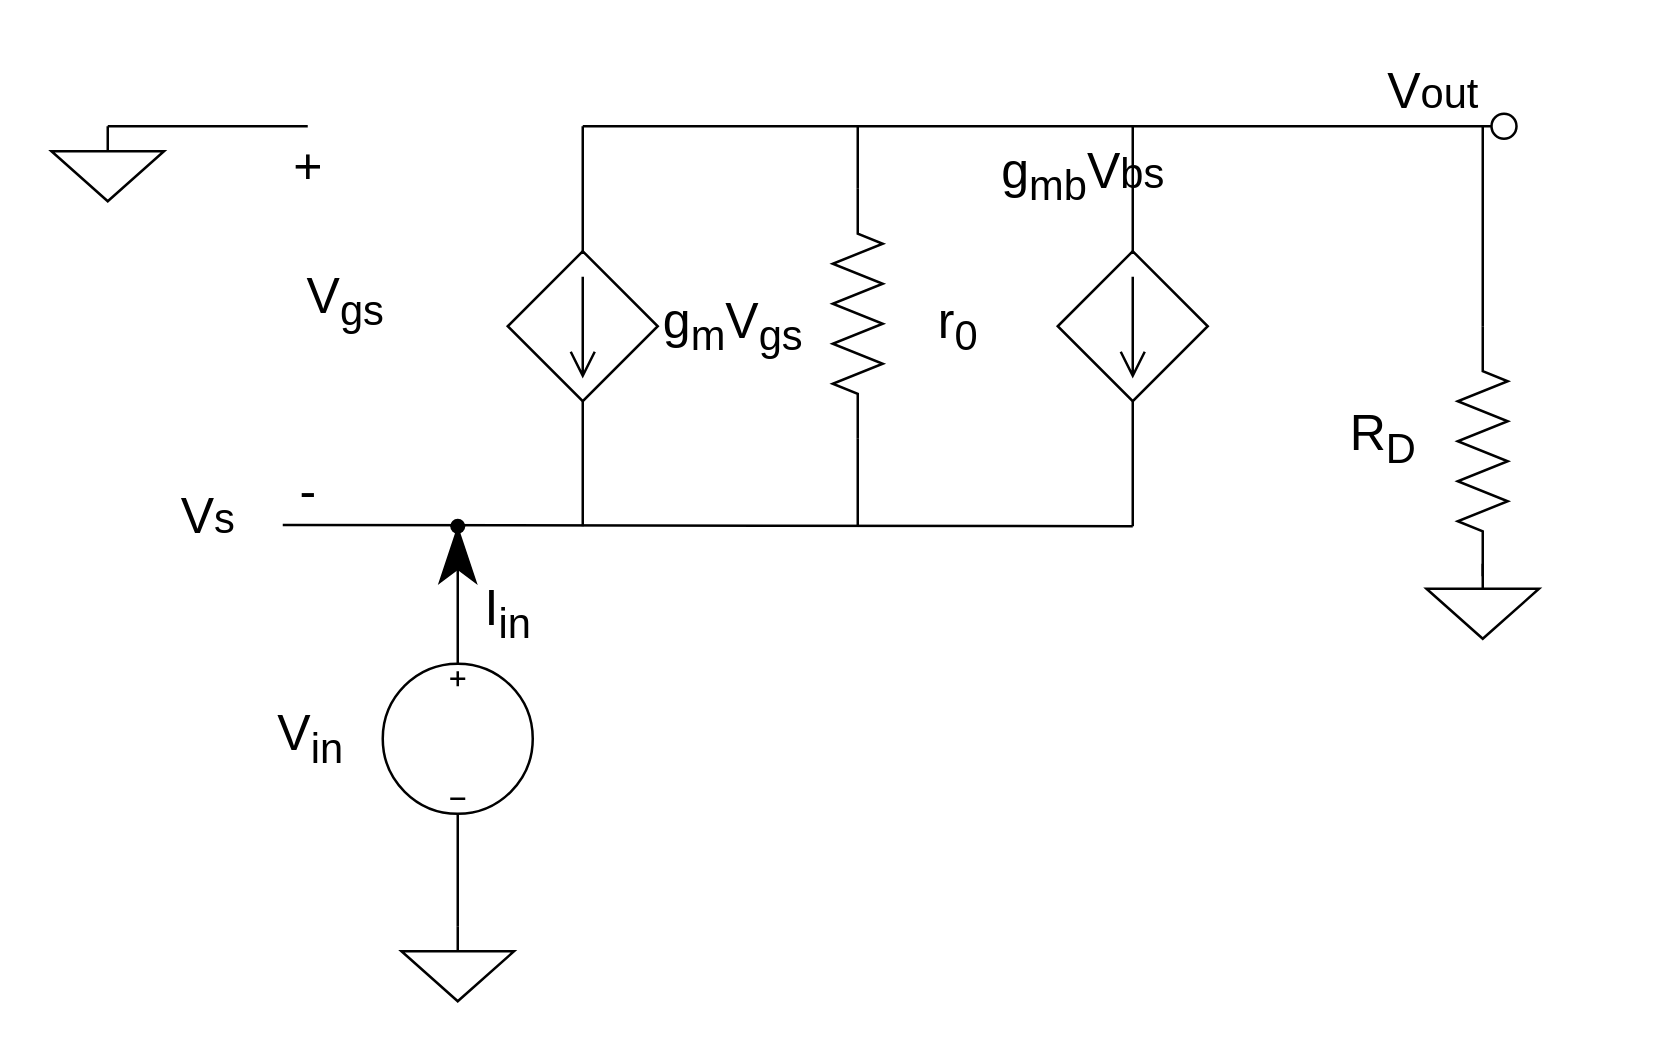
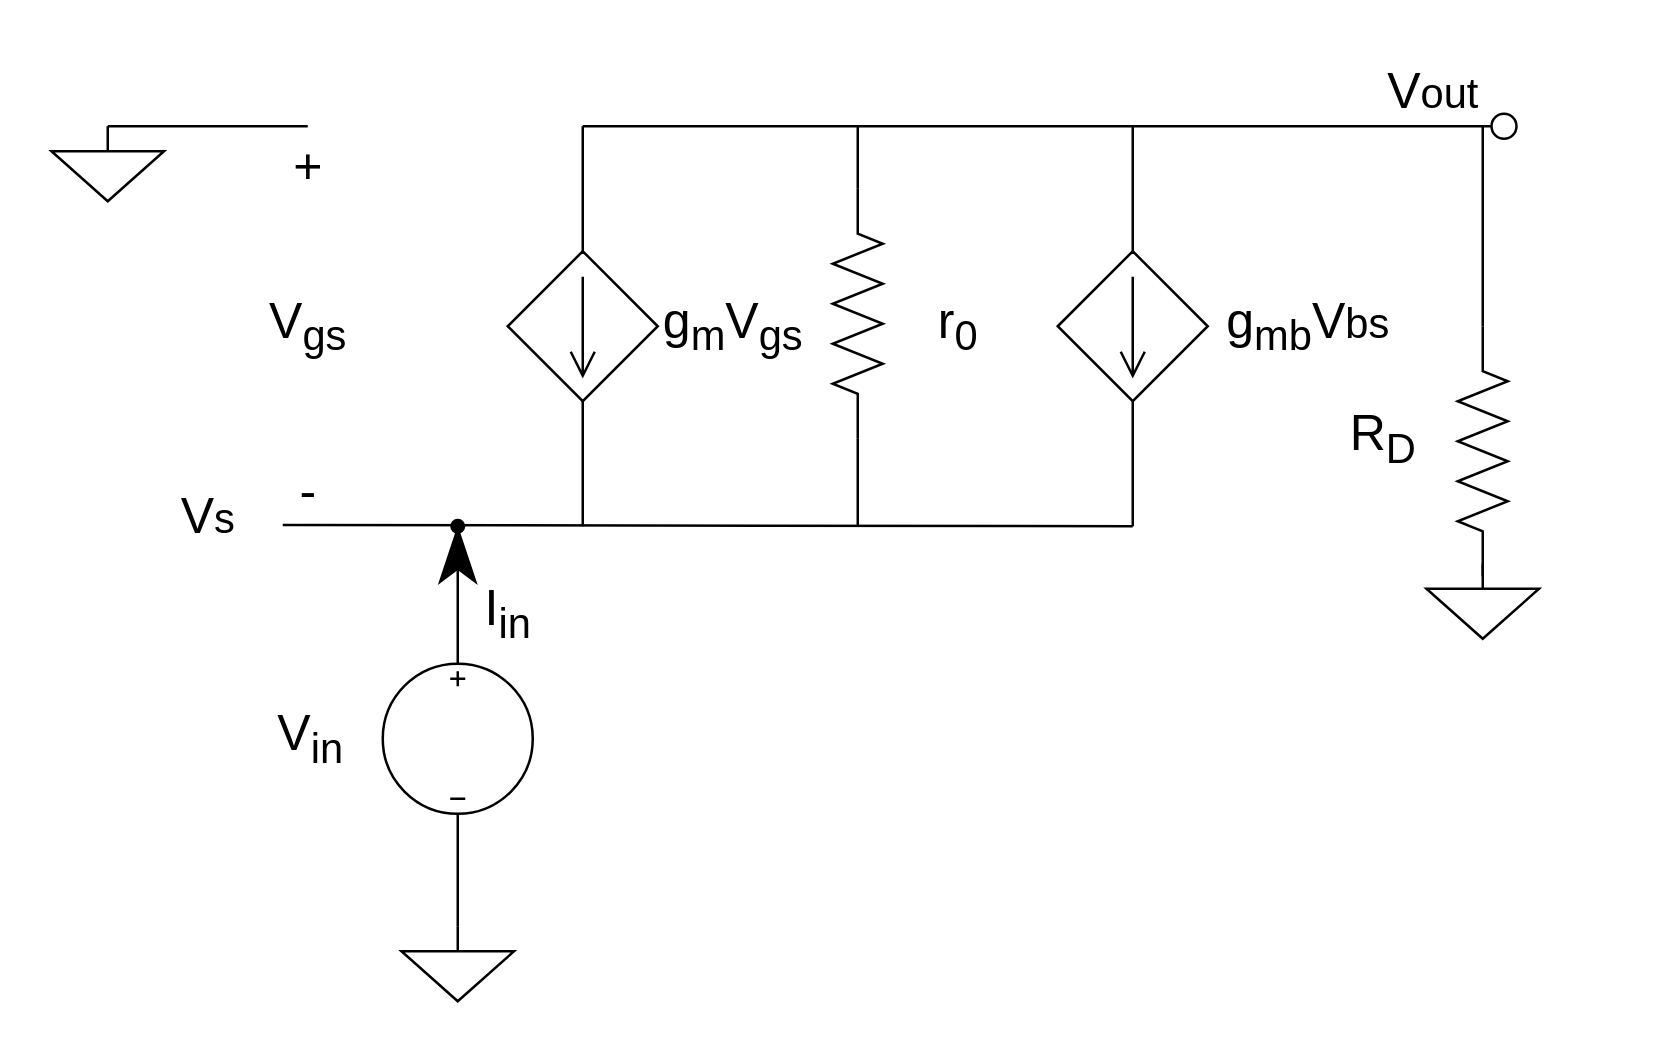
(1083, 176) -> (1308, 326)
(345, 301) -> (308, 326)
